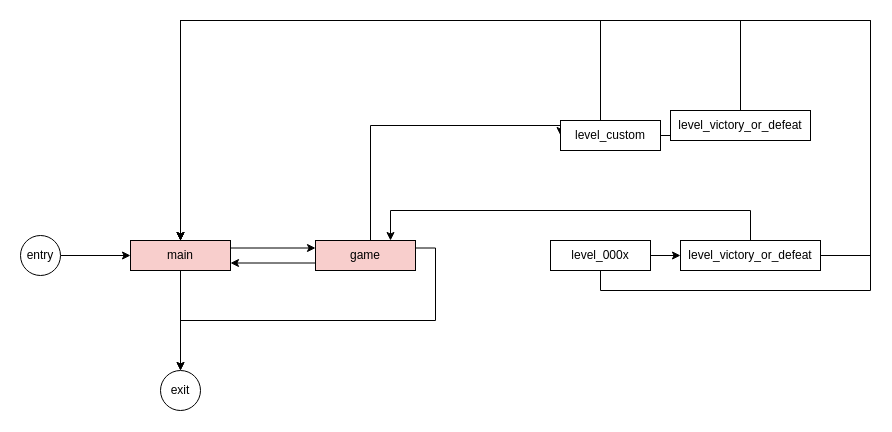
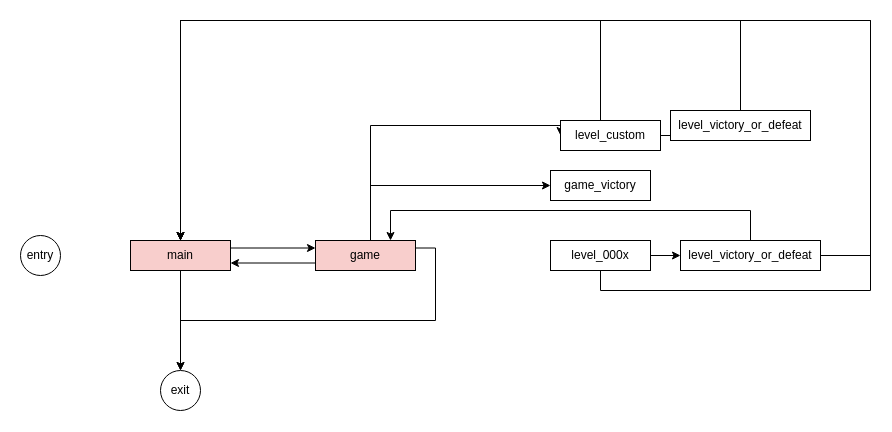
none -> (458, 186)
none -> (601, 186)
(92, 256) -> none
